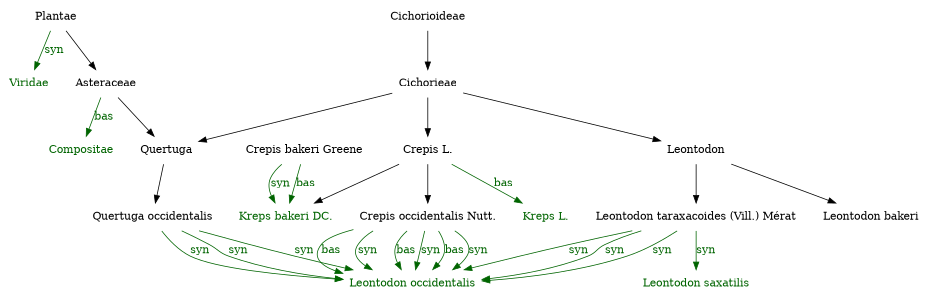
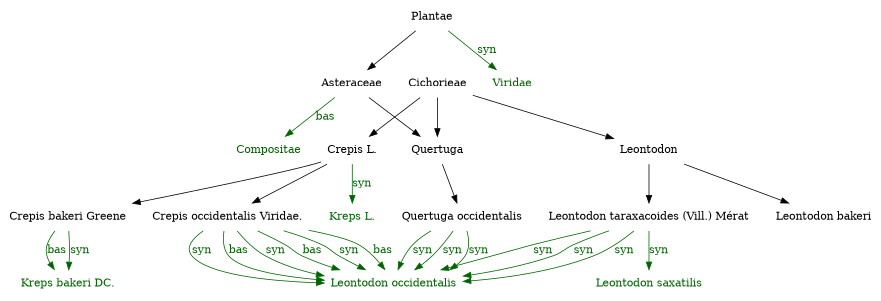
(428, 17) -> none
(360, 182) -> (231, 183)
(503, 184) -> (362, 184)
(428, 217) -> (227, 217)
